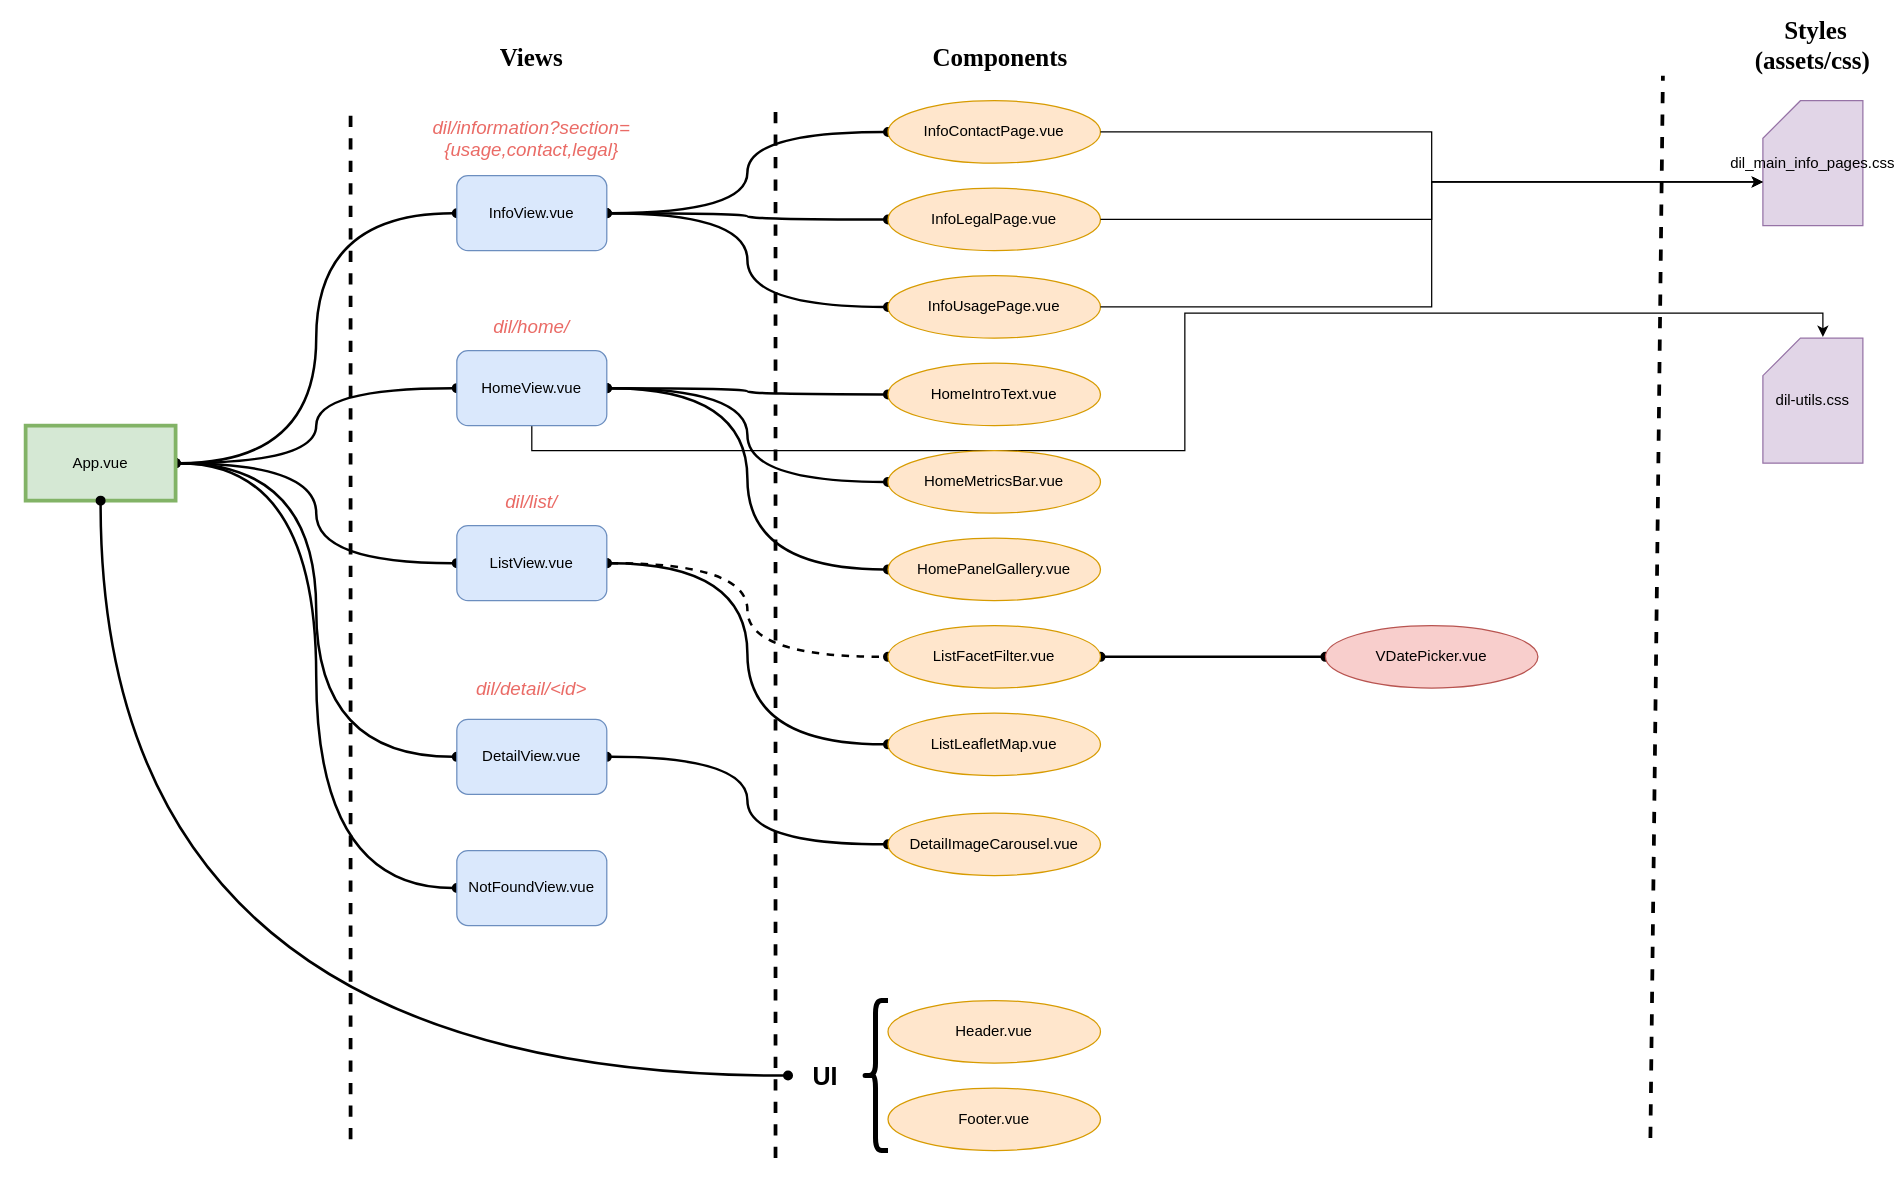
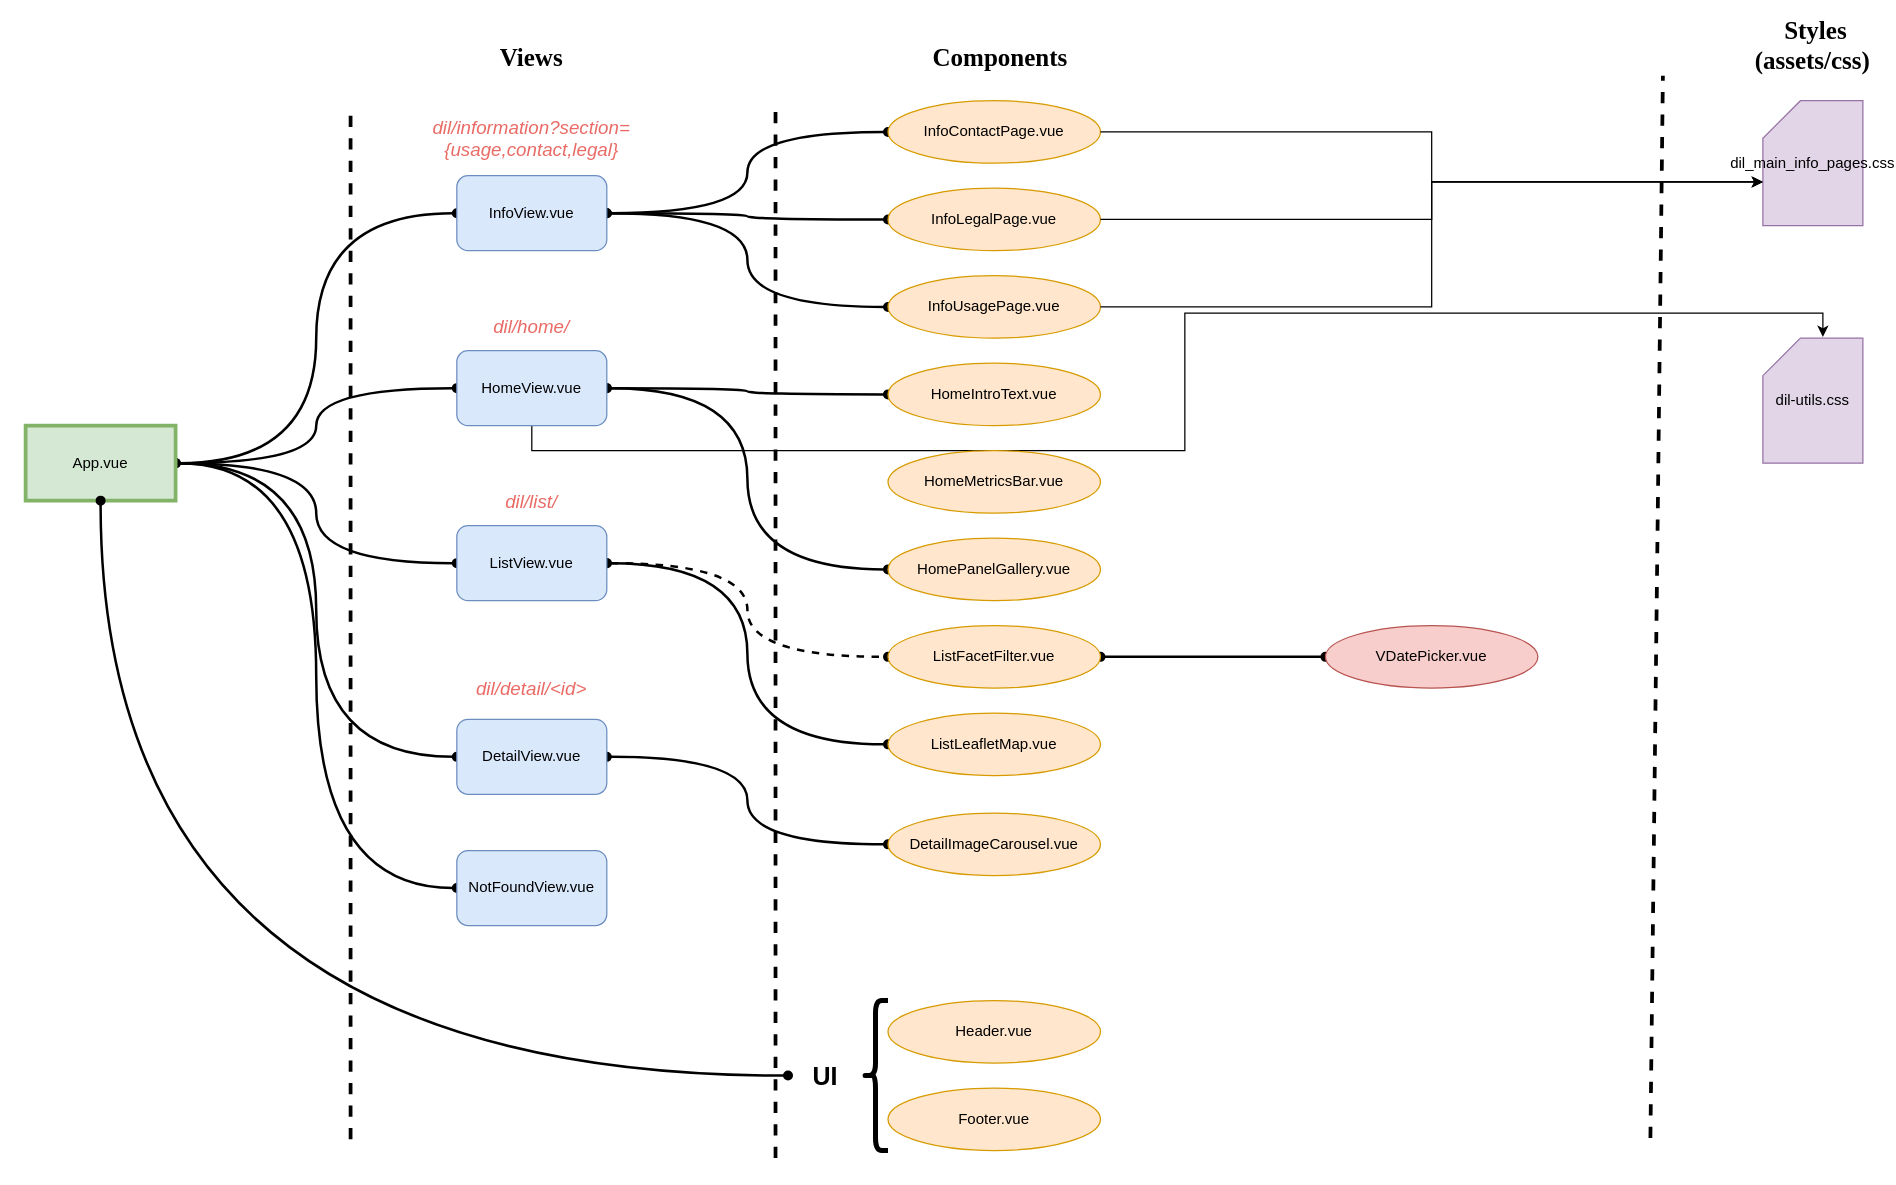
(761, 459) -> none
